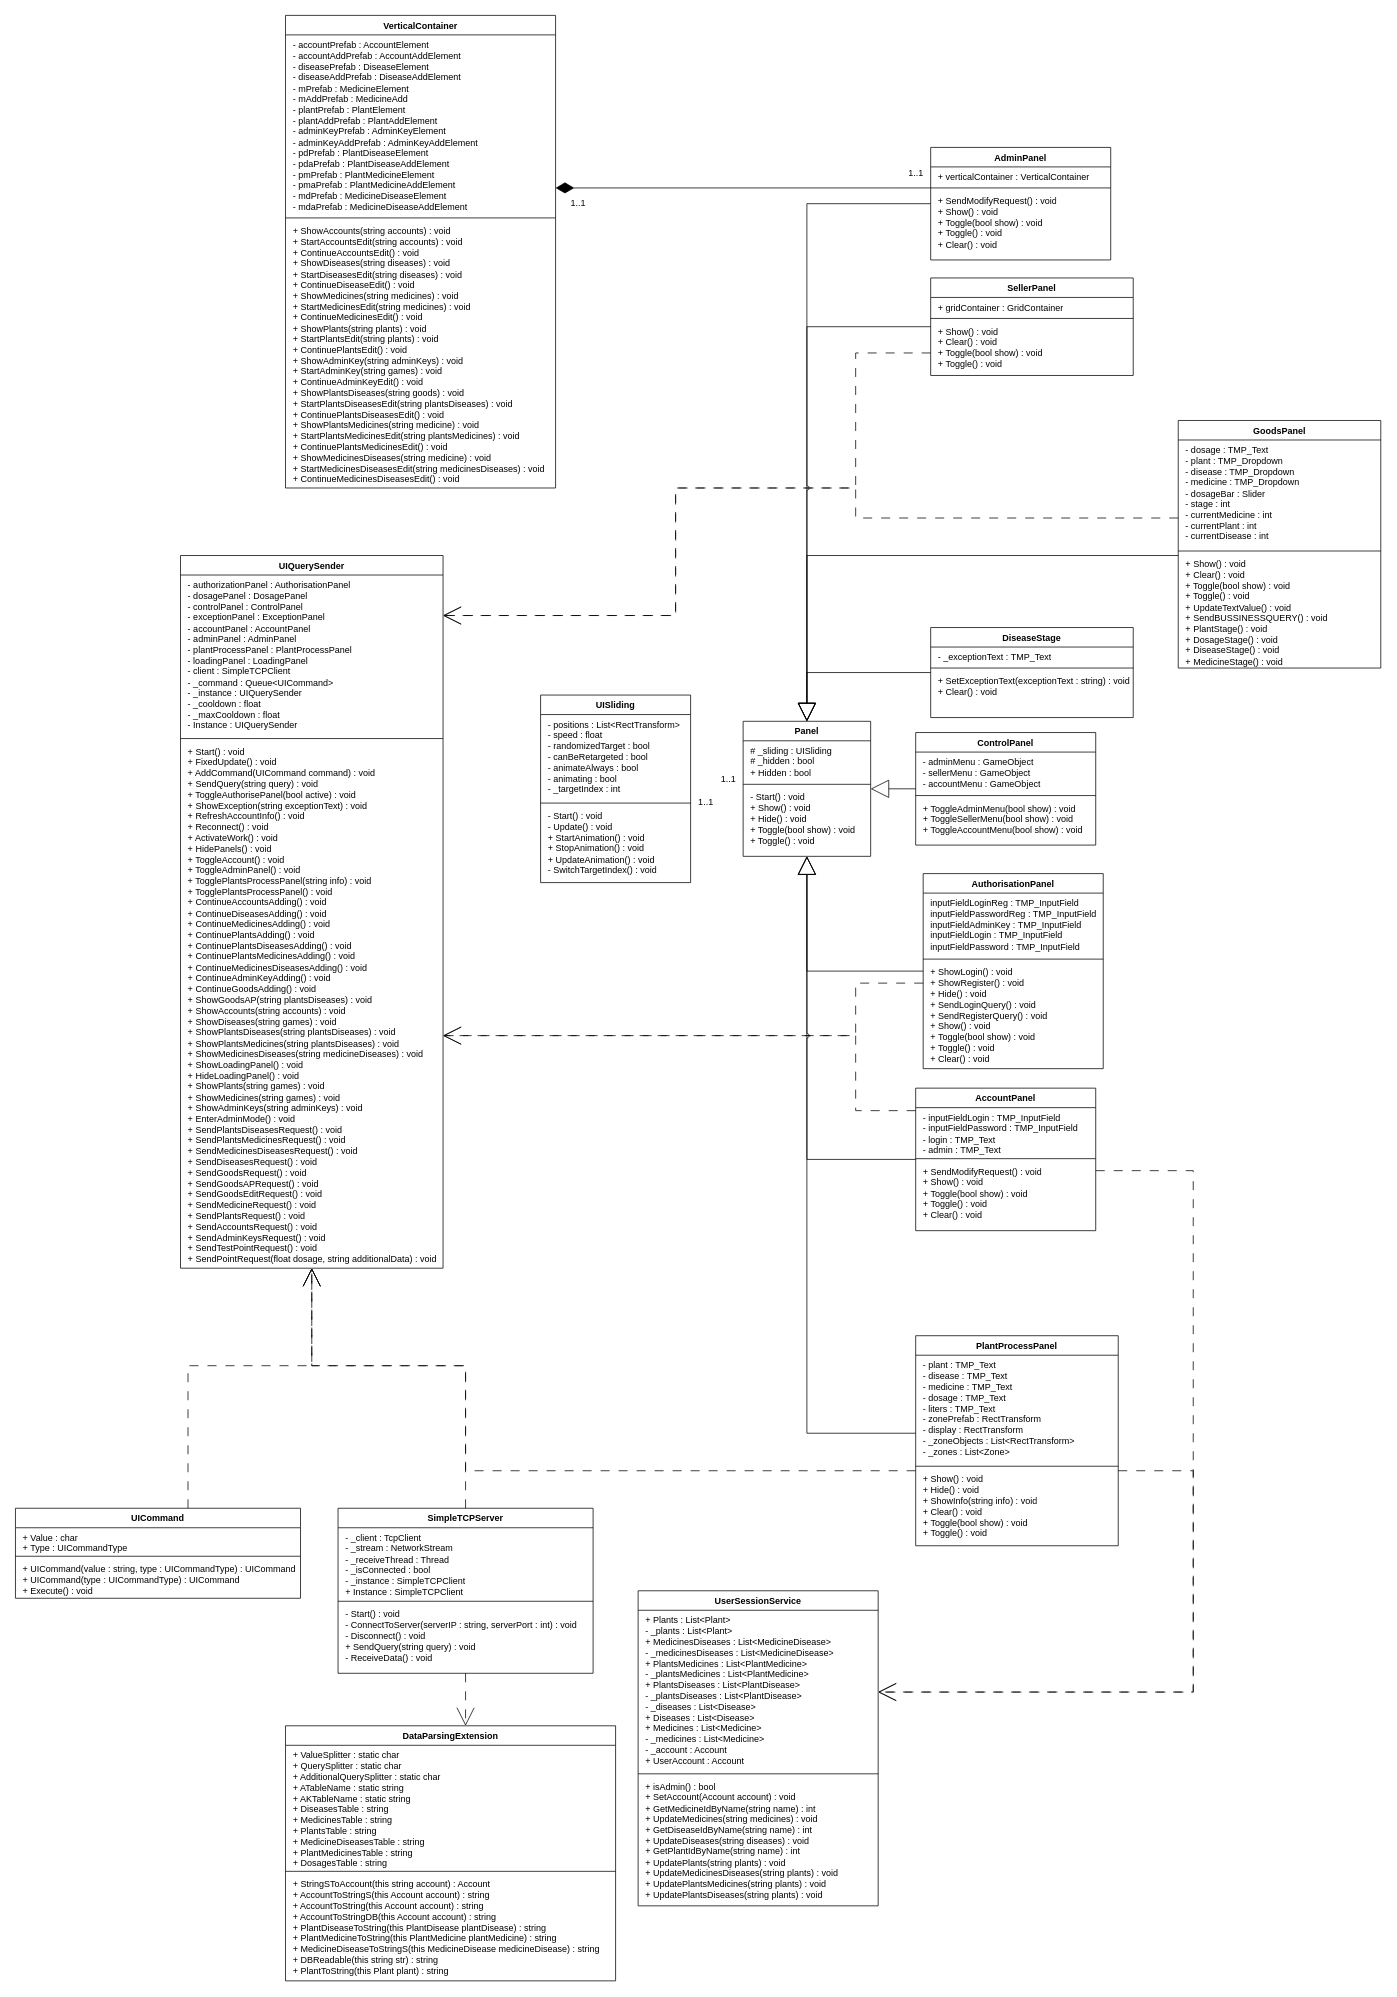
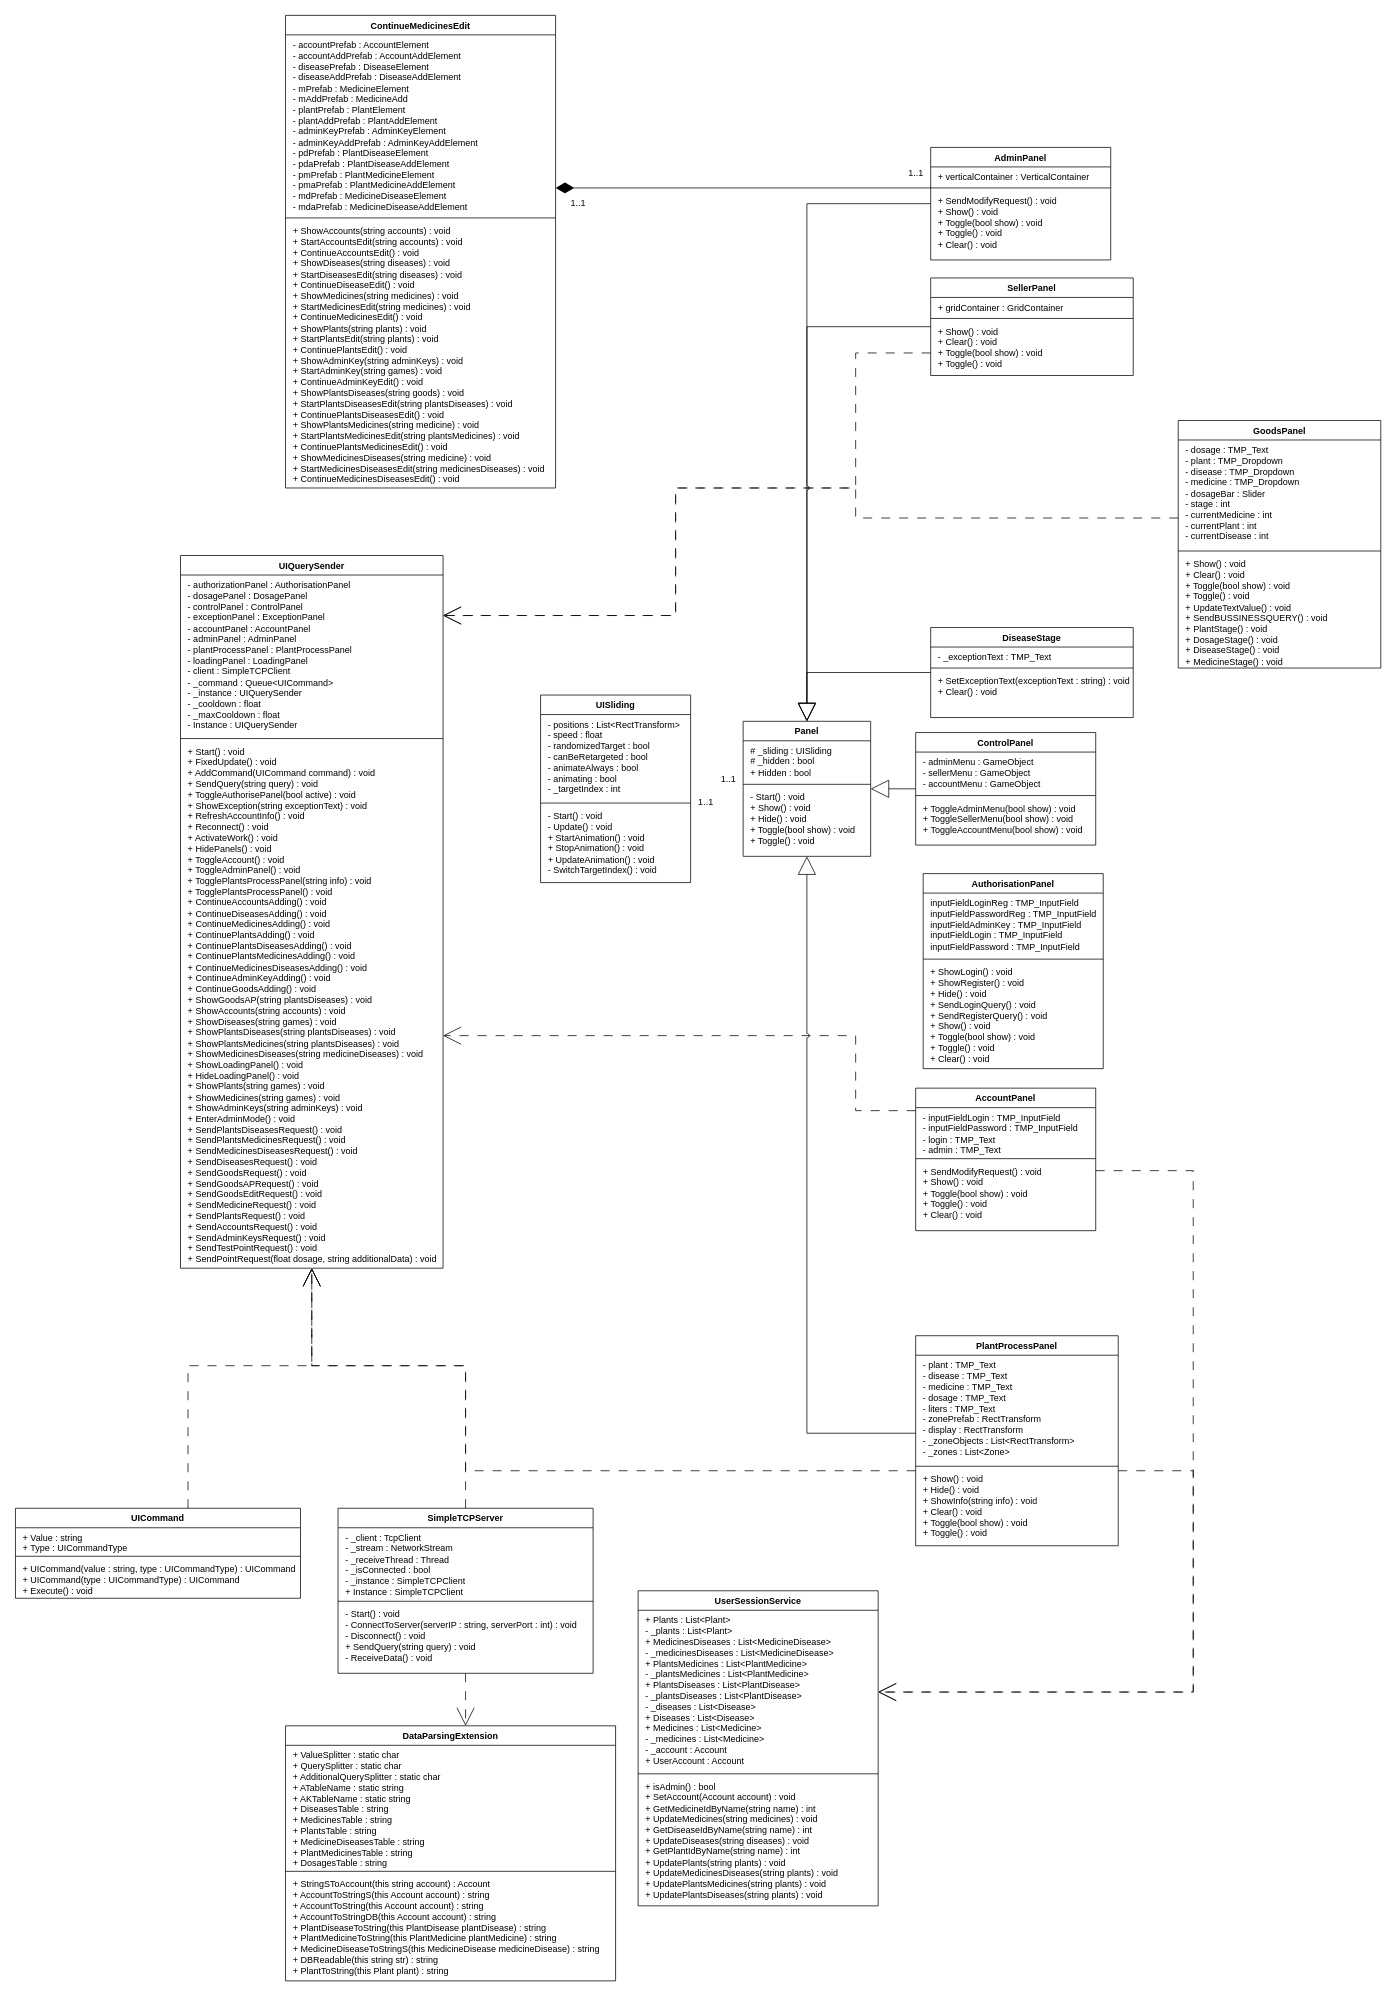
(420, 26) -> (420, 26)
(992, 555) -> none
(864, 971) -> none
(862, 983) -> none
(861, 1159) -> none
(71, 1543) -> (71, 1543)
